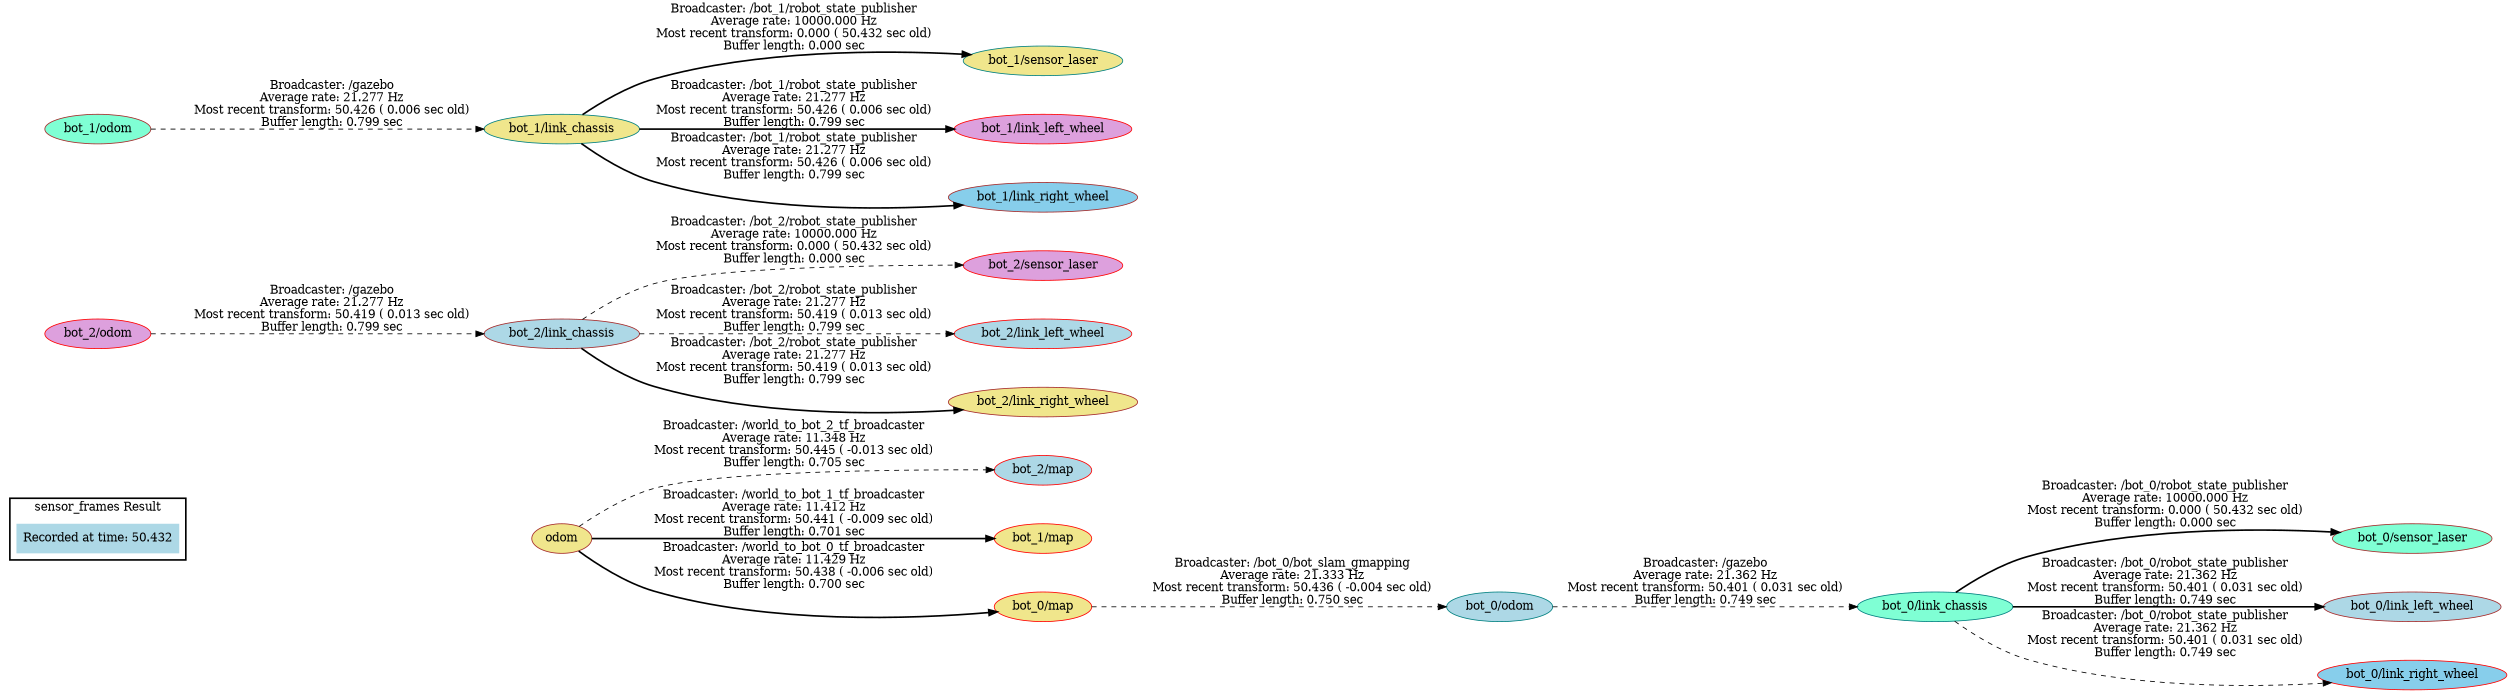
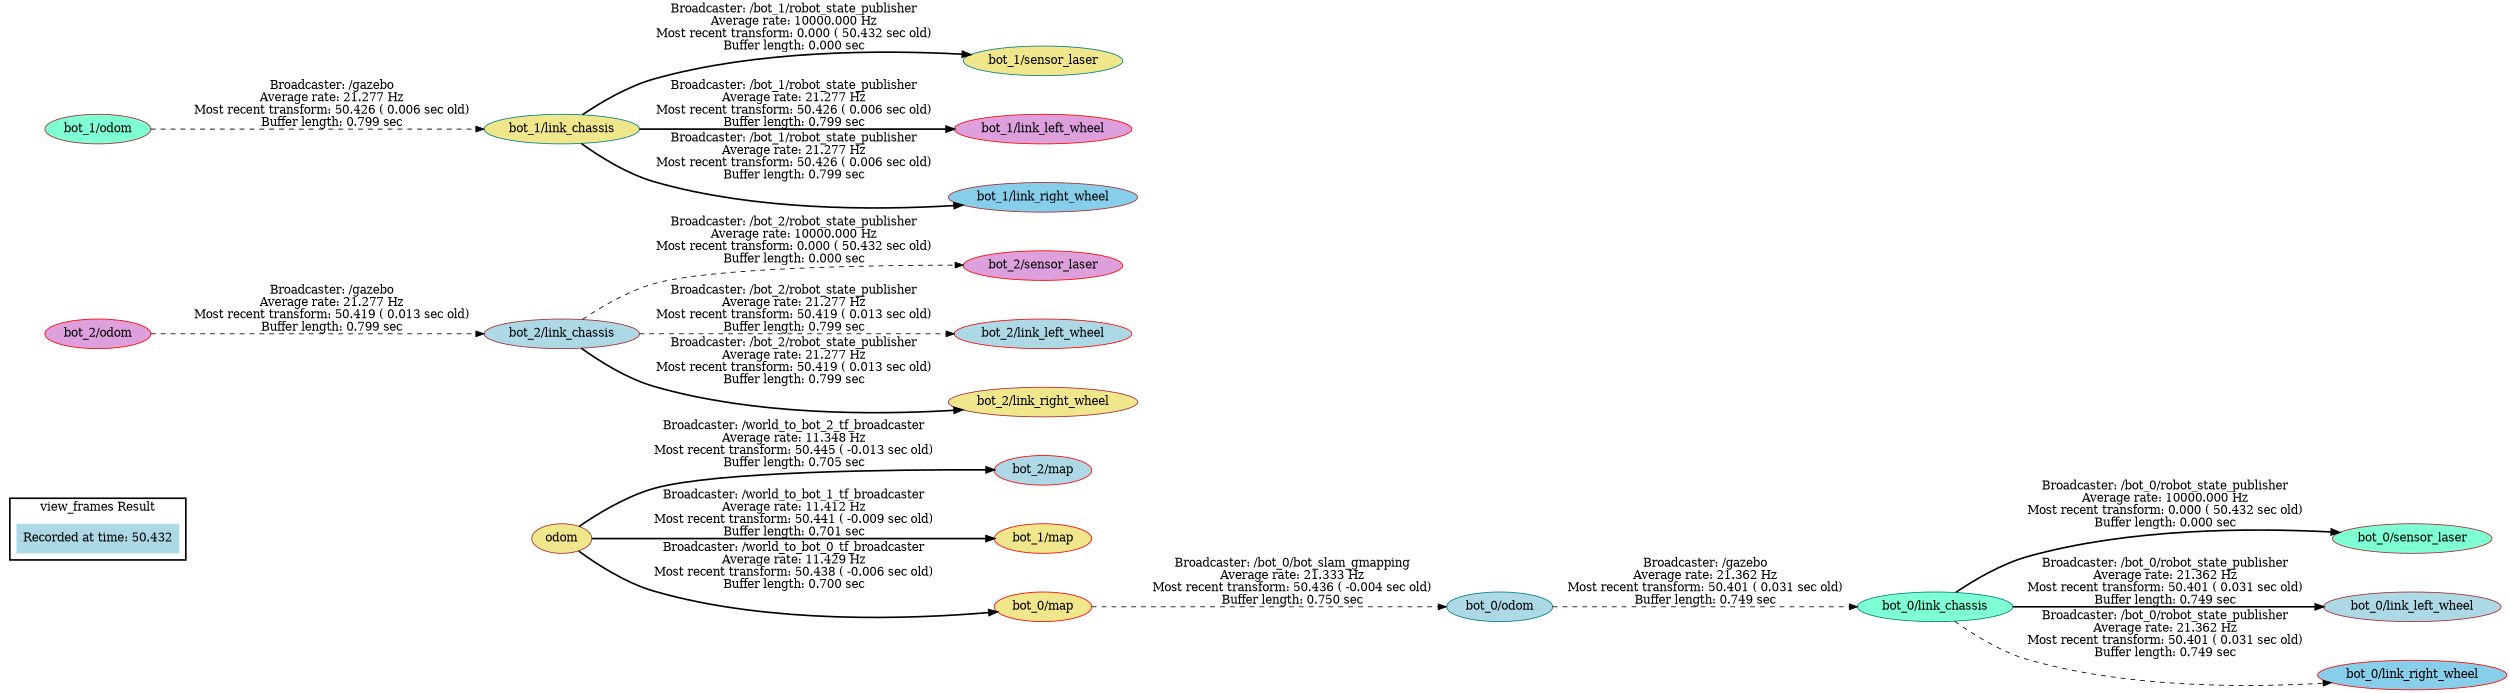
(777, 474) -> (777, 474)
(98, 508) -> (98, 508)
